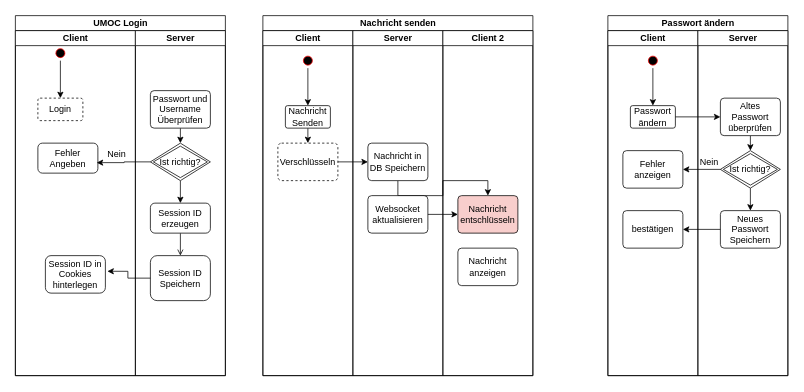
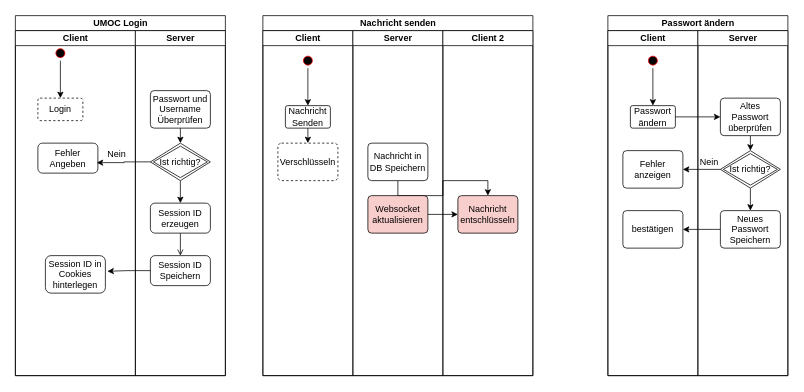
(361, 162) -> none
(398, 214) -> (398, 214)
(488, 267) -> none
(180, 278) -> (180, 270)
